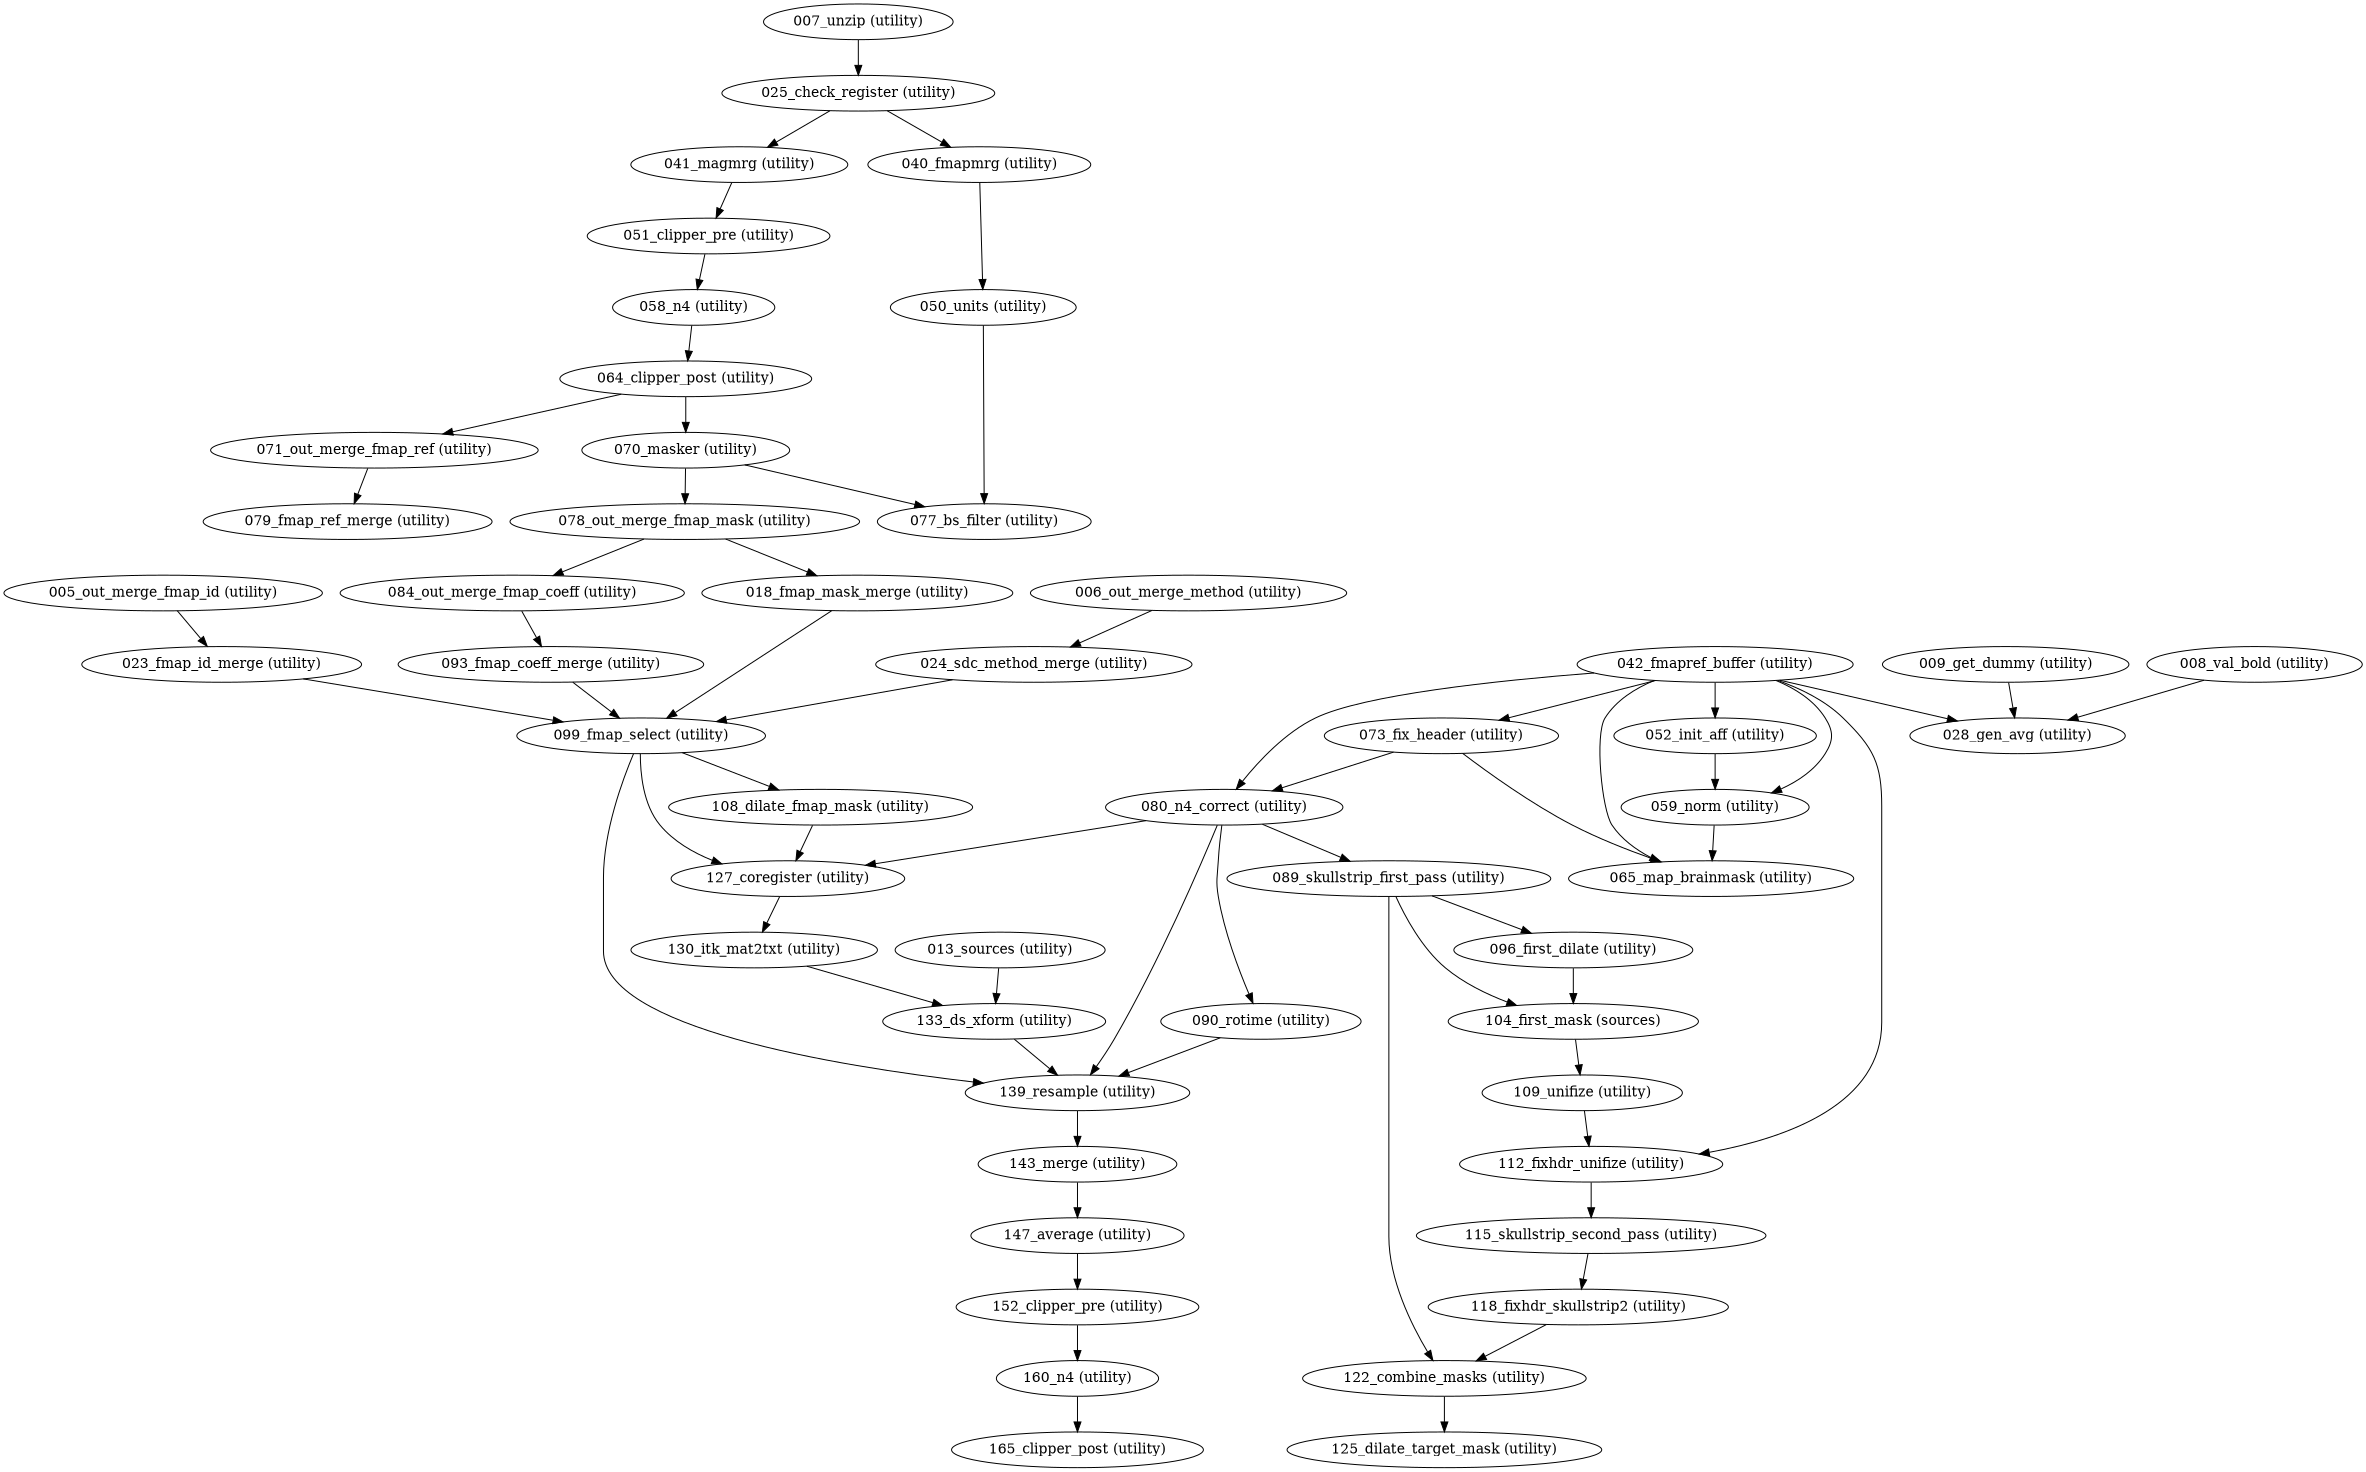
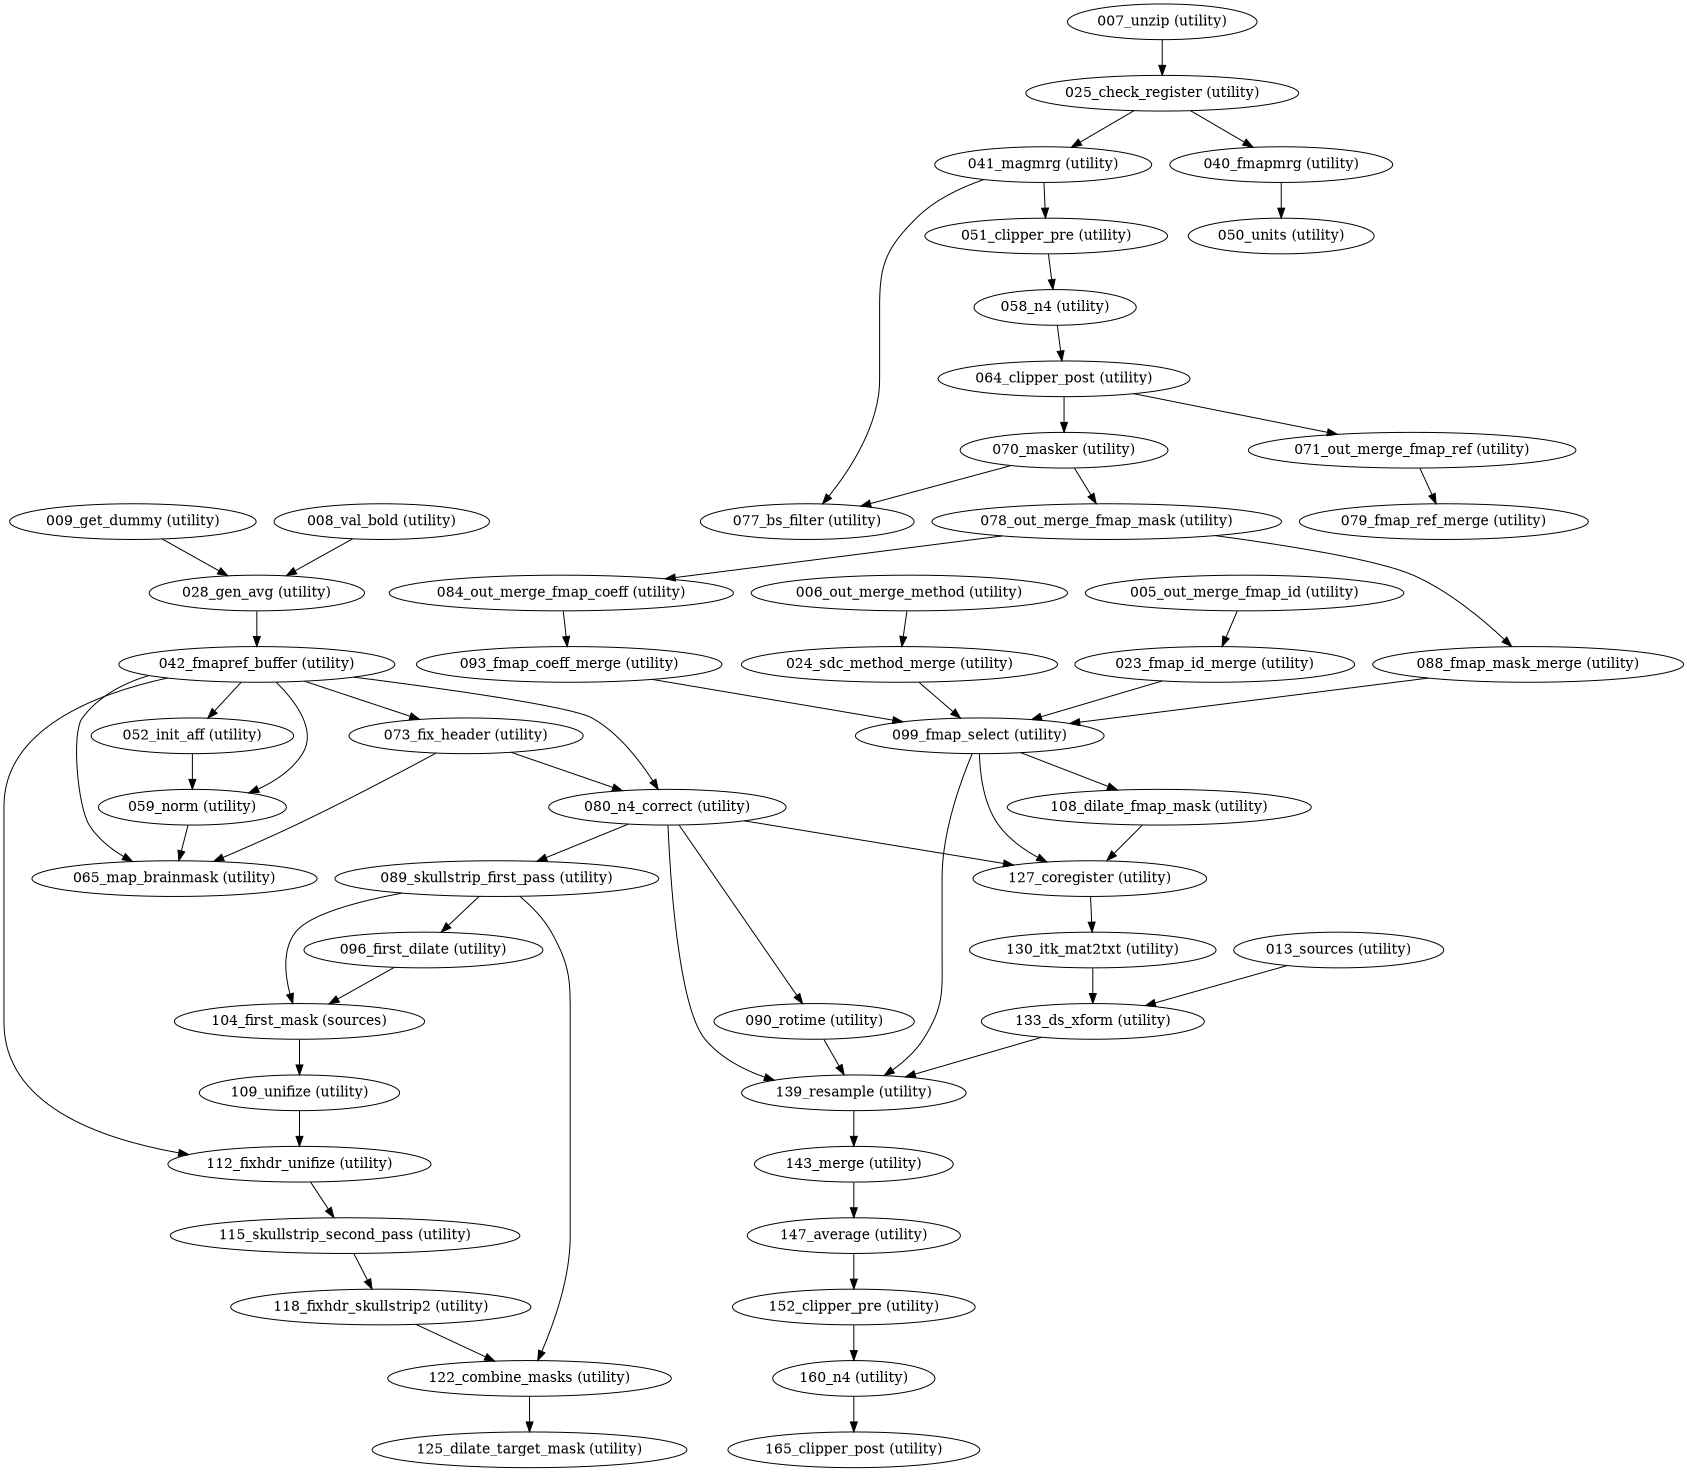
(984, 409) -> (880, 319)
(857, 593) -> (1528, 664)
(1864, 699) -> (257, 624)
